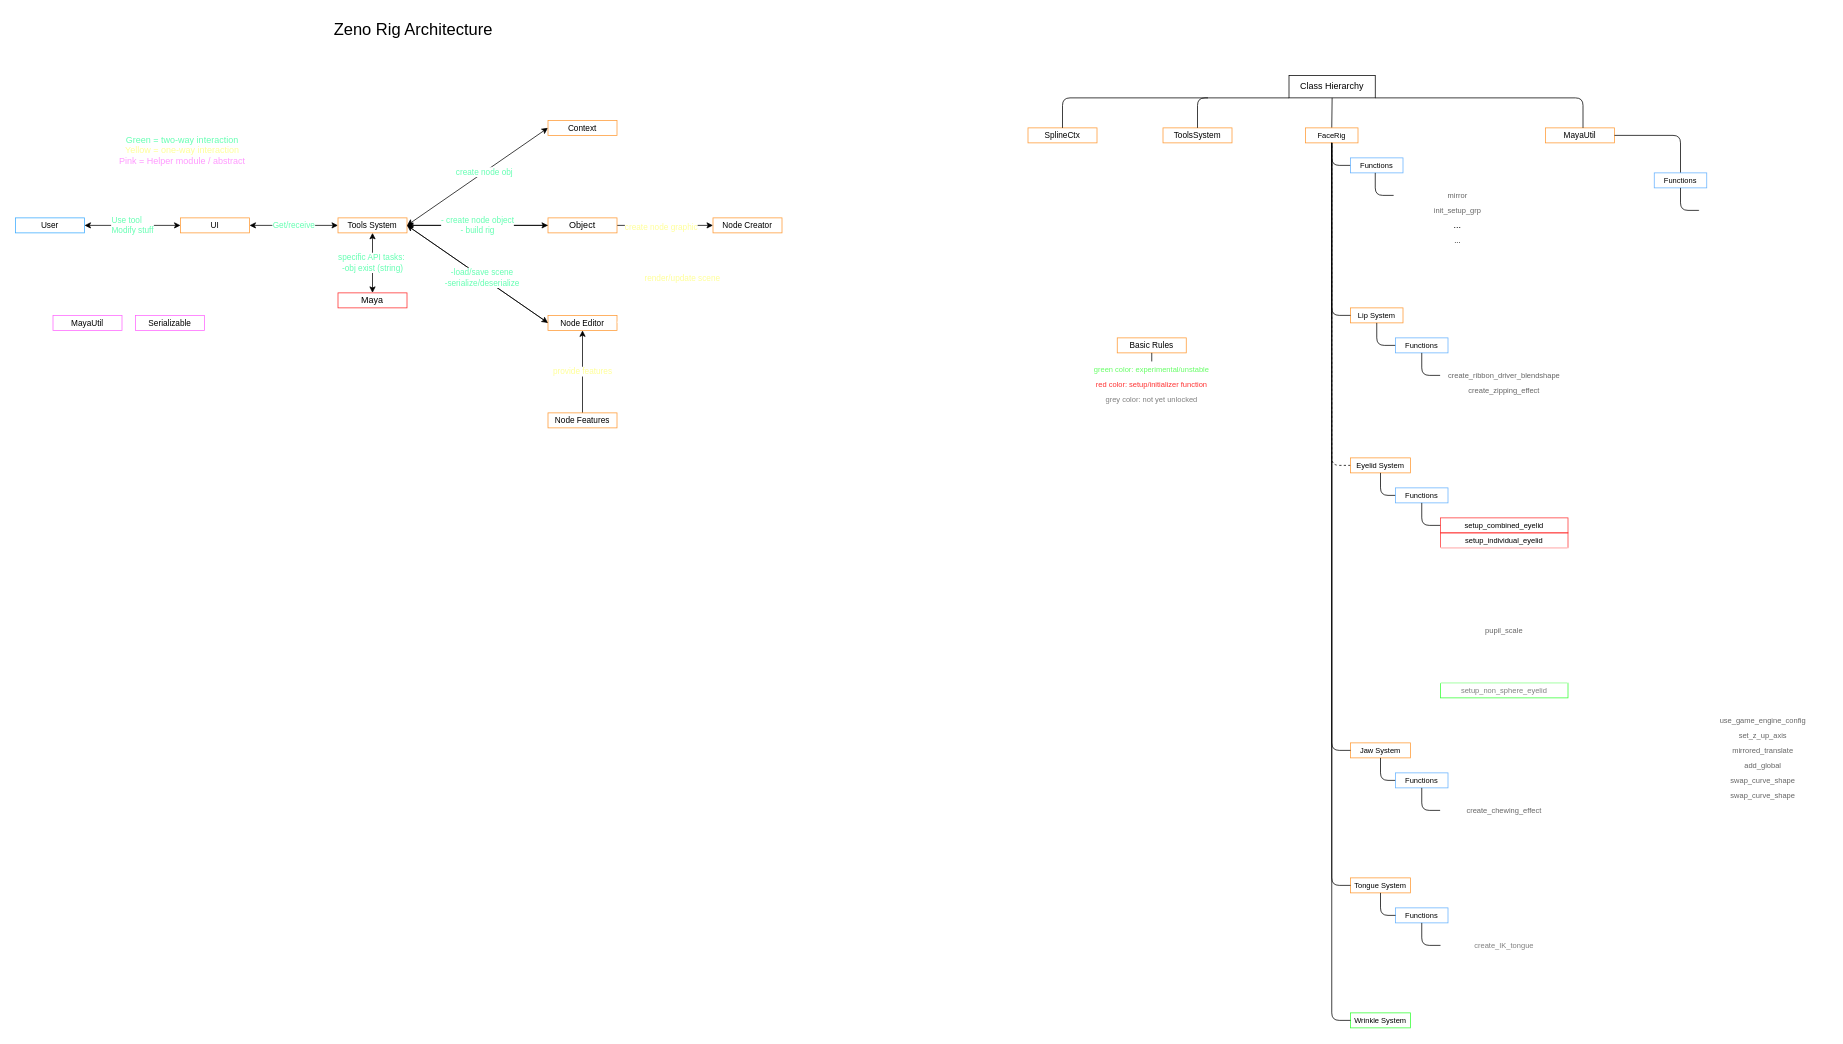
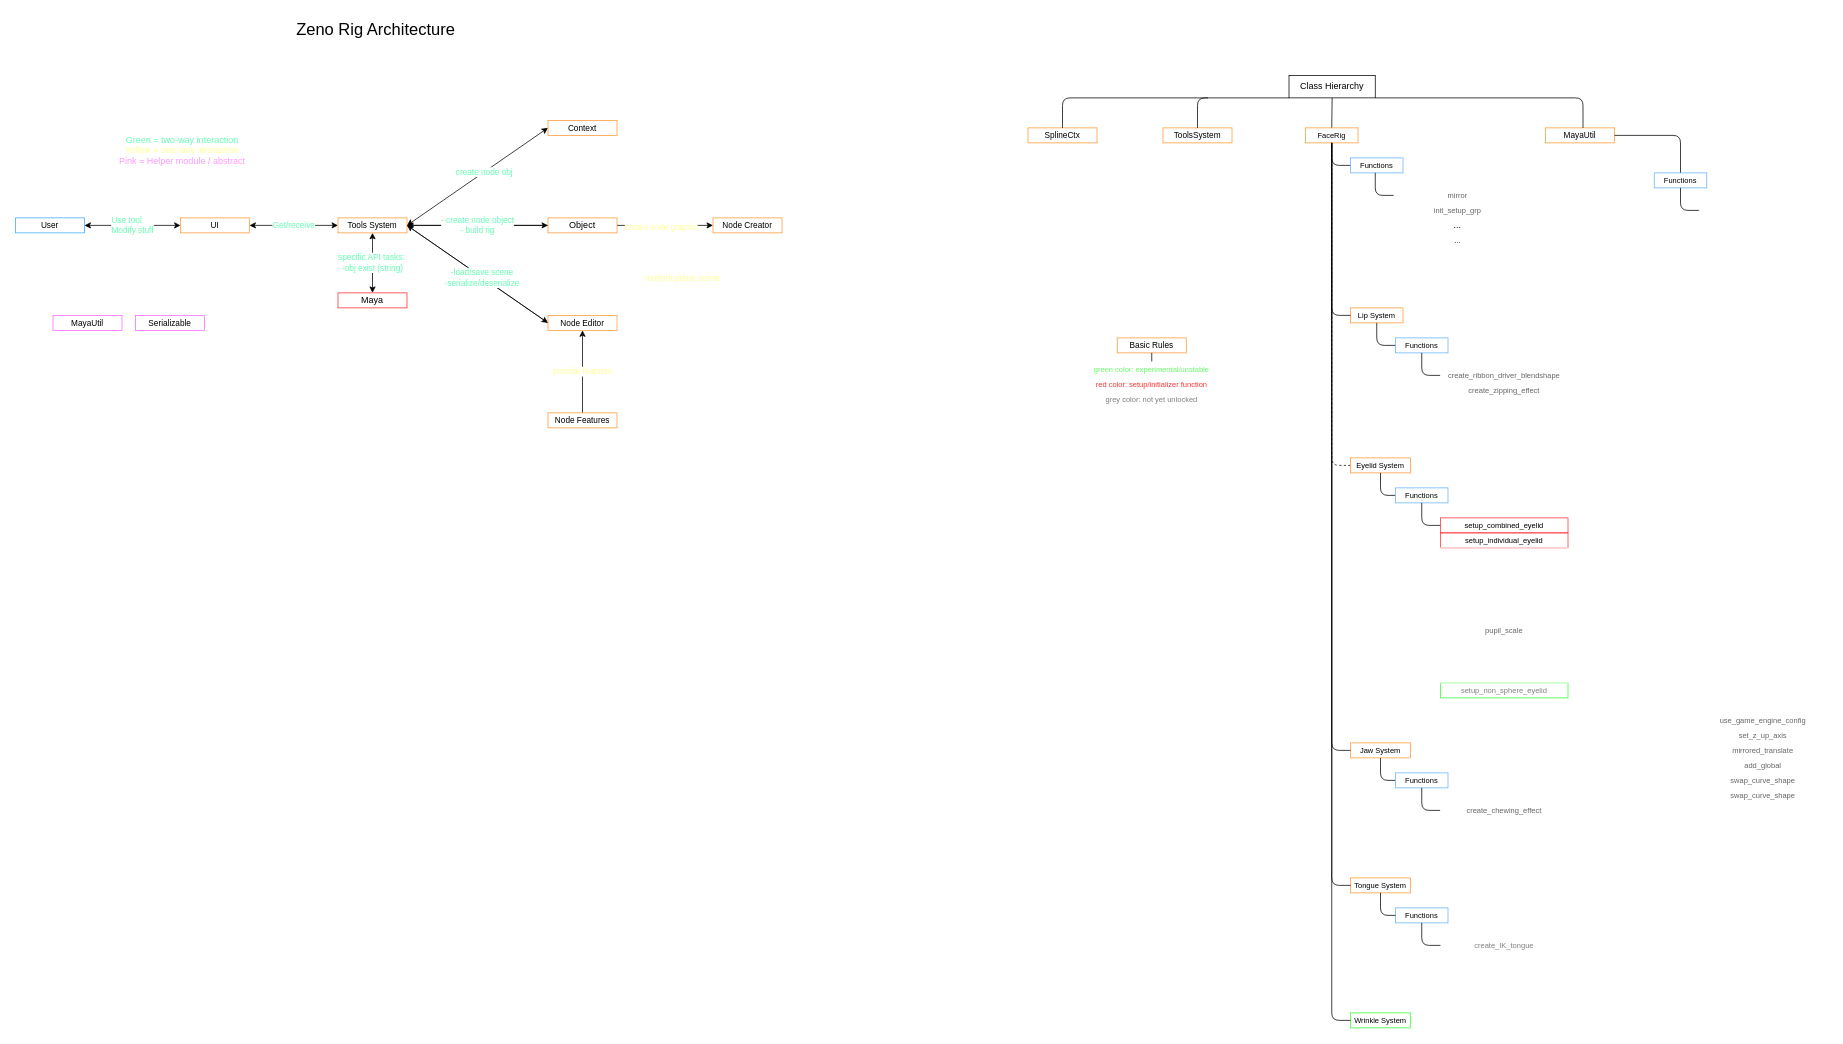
(413, 30) -> (375, 30)
